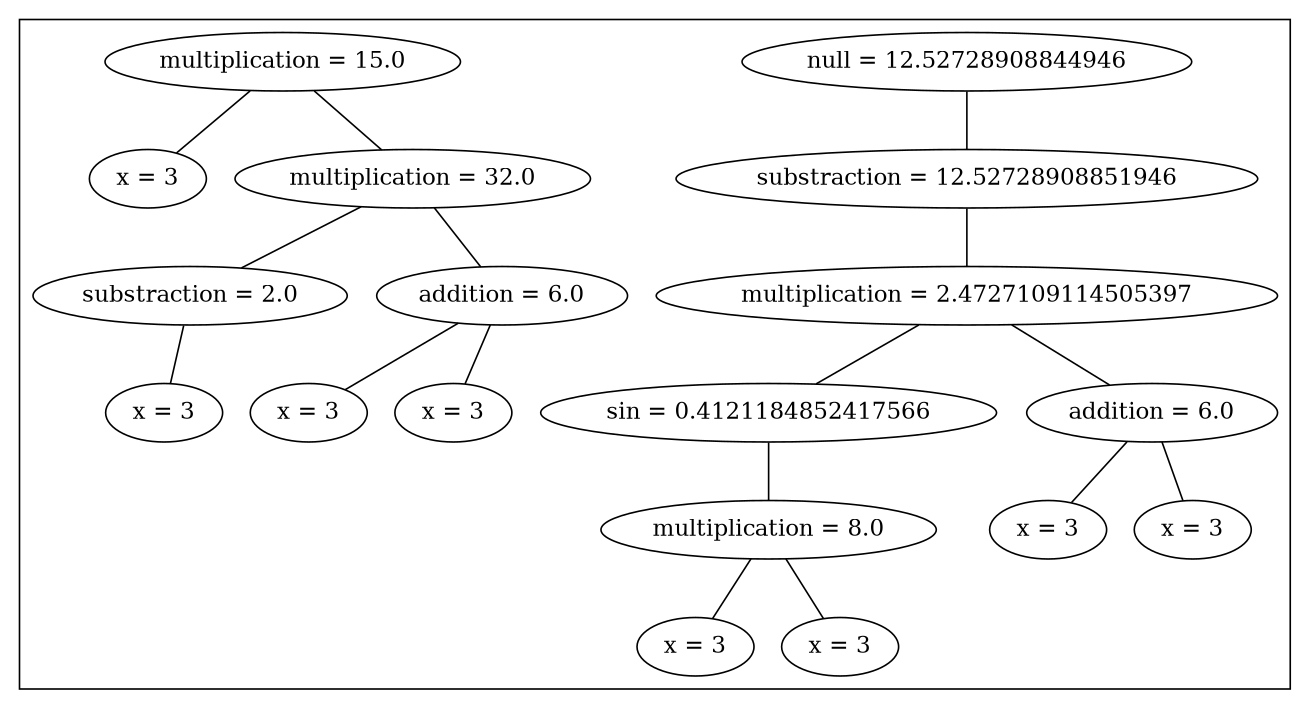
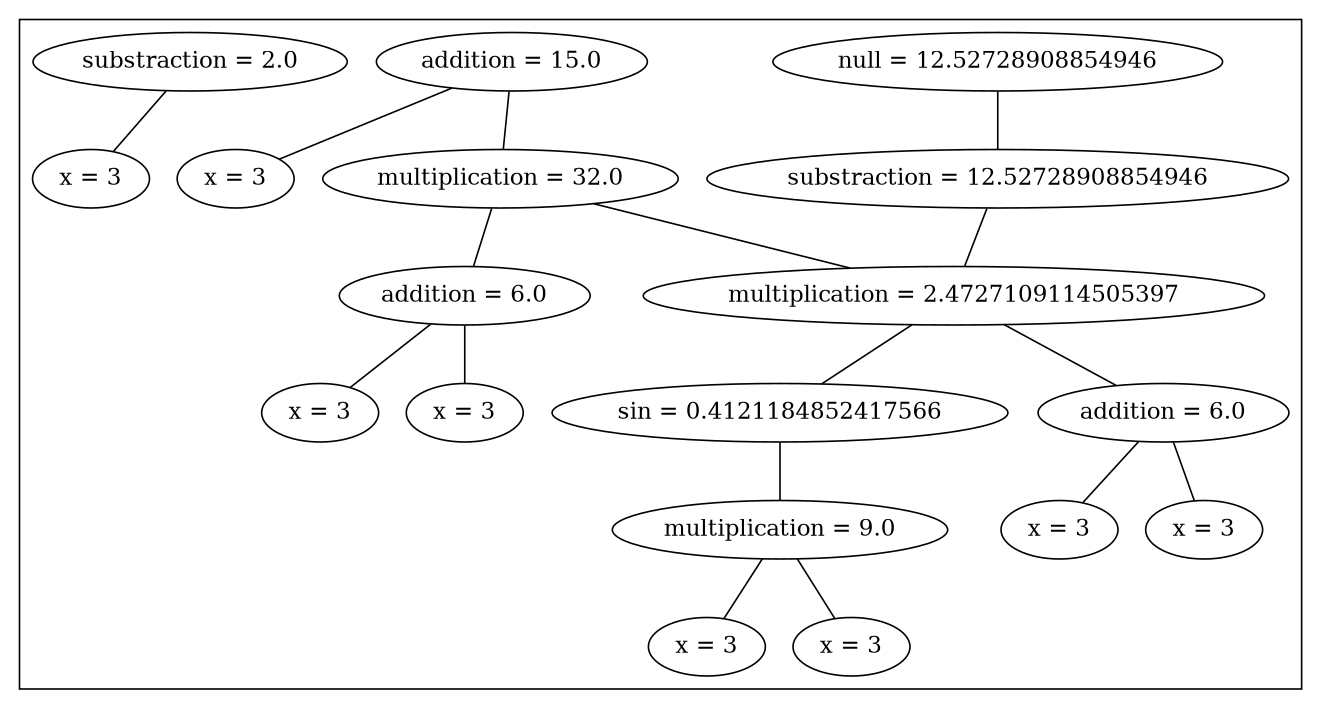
(283, 62) -> (512, 62)
(967, 62) -> (998, 62)
(967, 179) -> (998, 179)
(301, 237) -> (722, 236)
(769, 530) -> (780, 530)
